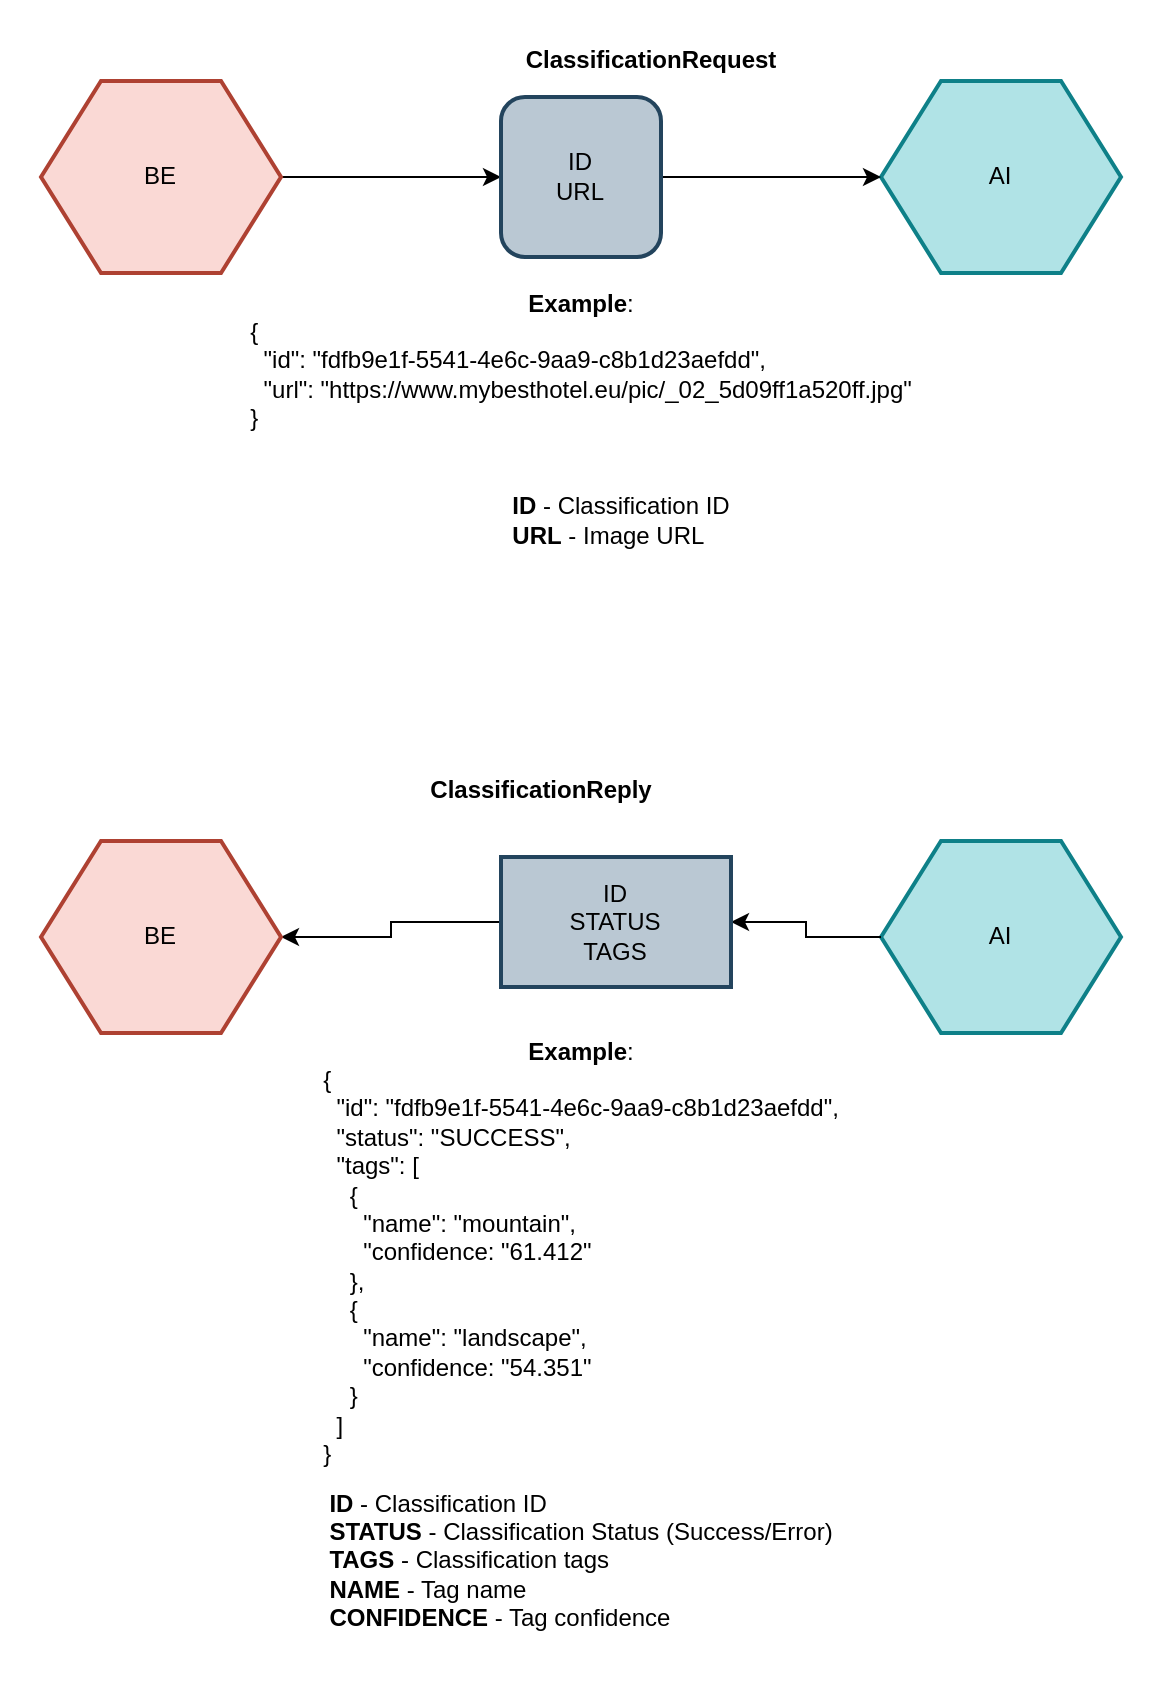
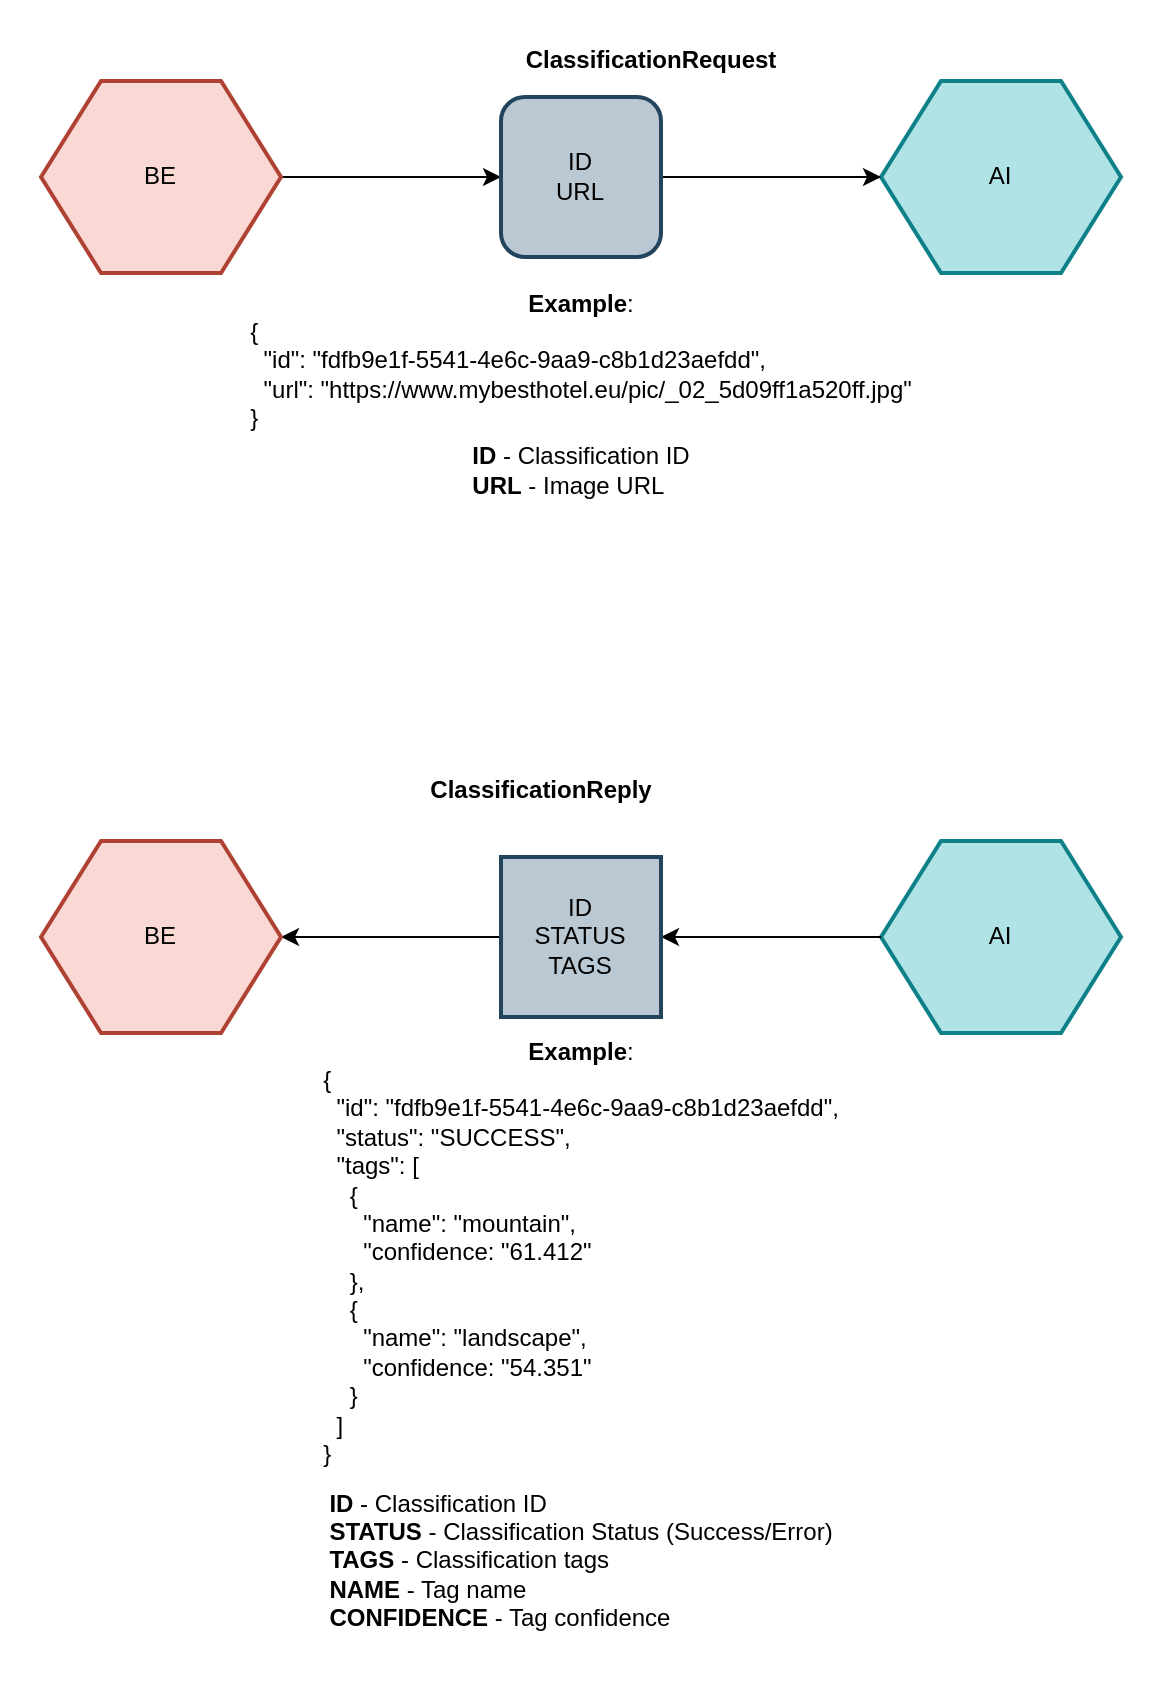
(621, 521) -> (581, 471)
(616, 922) -> (581, 937)
